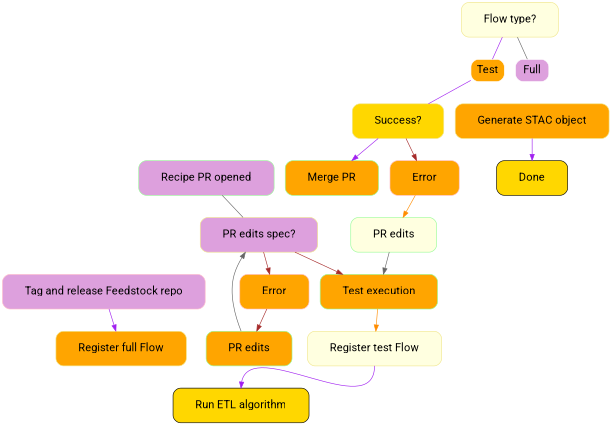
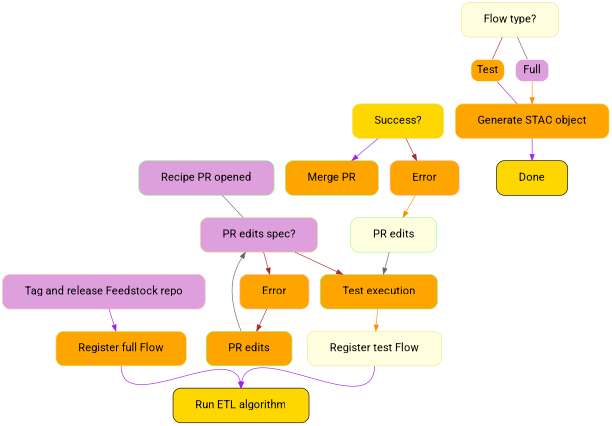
(497, 48) -> (497, 48)
none -> (532, 90)
(450, 92) -> (507, 93)
none -> (178, 378)
